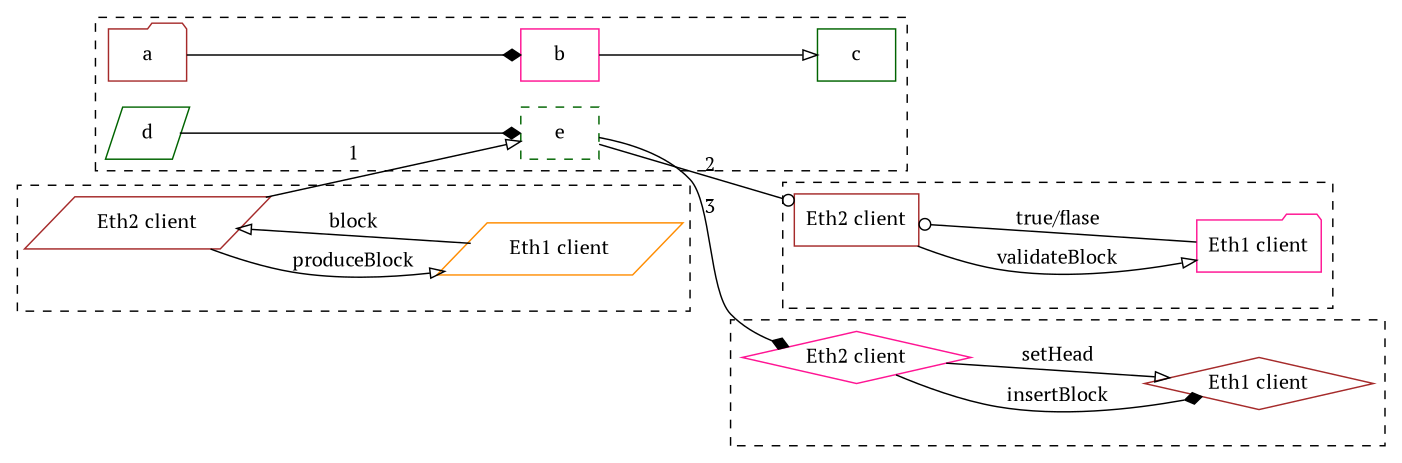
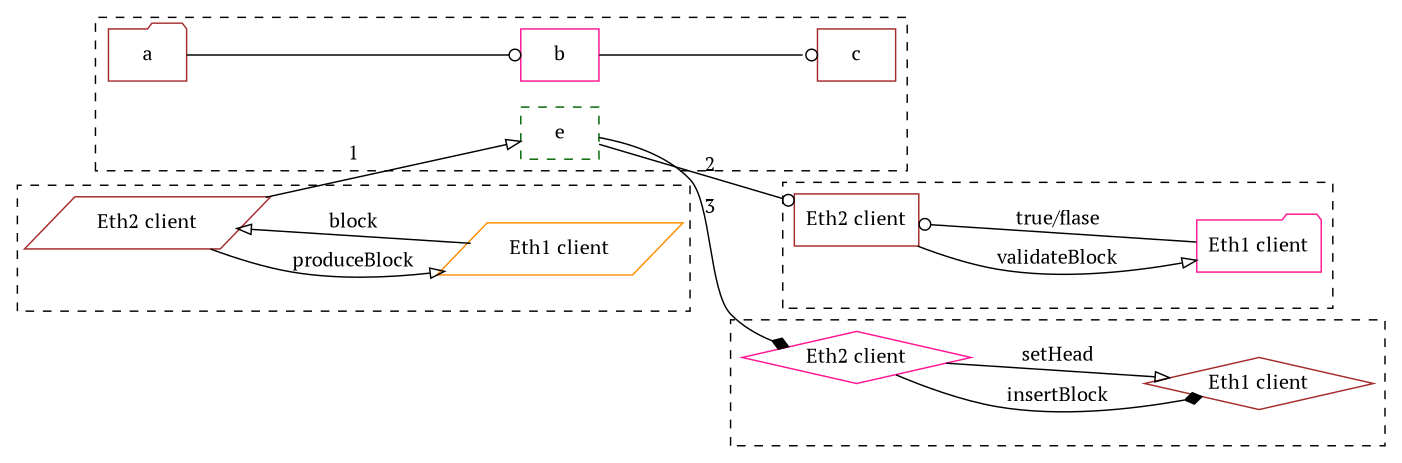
(348, 55) -> (348, 55)
(701, 55) -> (701, 55)
(857, 55) -> (857, 55)
(148, 133) -> none
